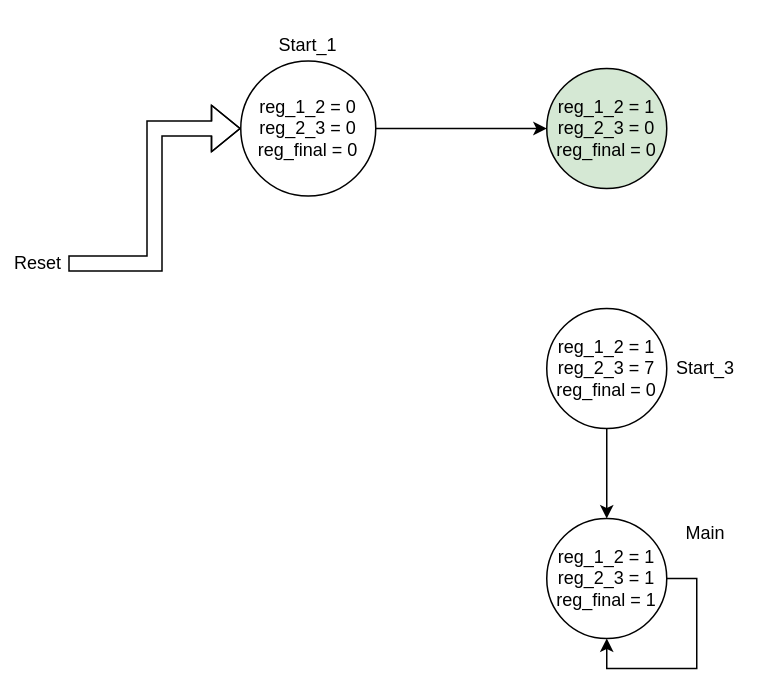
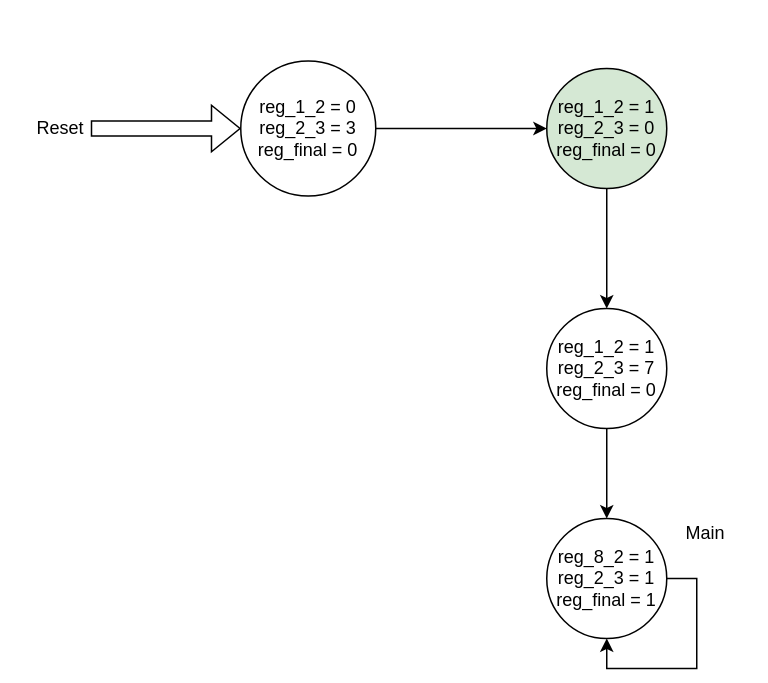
(308, 46) -> none
(308, 128) -> (308, 128)
none -> (607, 243)
(38, 263) -> (61, 128)
(706, 368) -> none
(607, 578) -> (607, 578)
